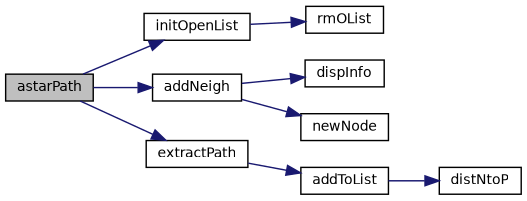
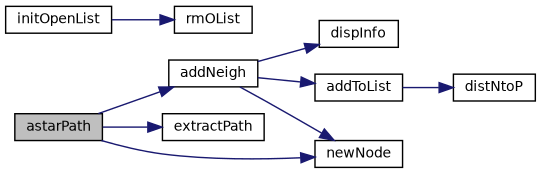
(117, 60) -> (200, 157)
(267, 167) -> (279, 80)
